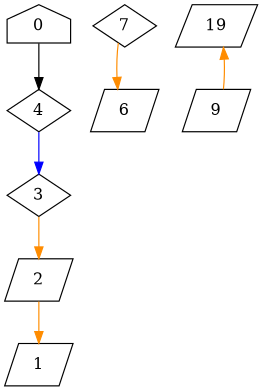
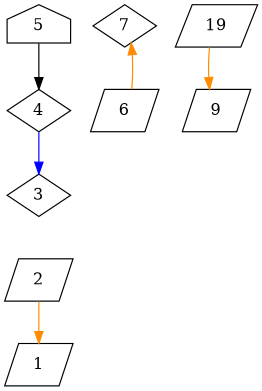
(39, 26) -> (39, 26)
(117, 60) -> (133, 72)
(224, 74) -> (209, 62)
(39, 232) -> none
